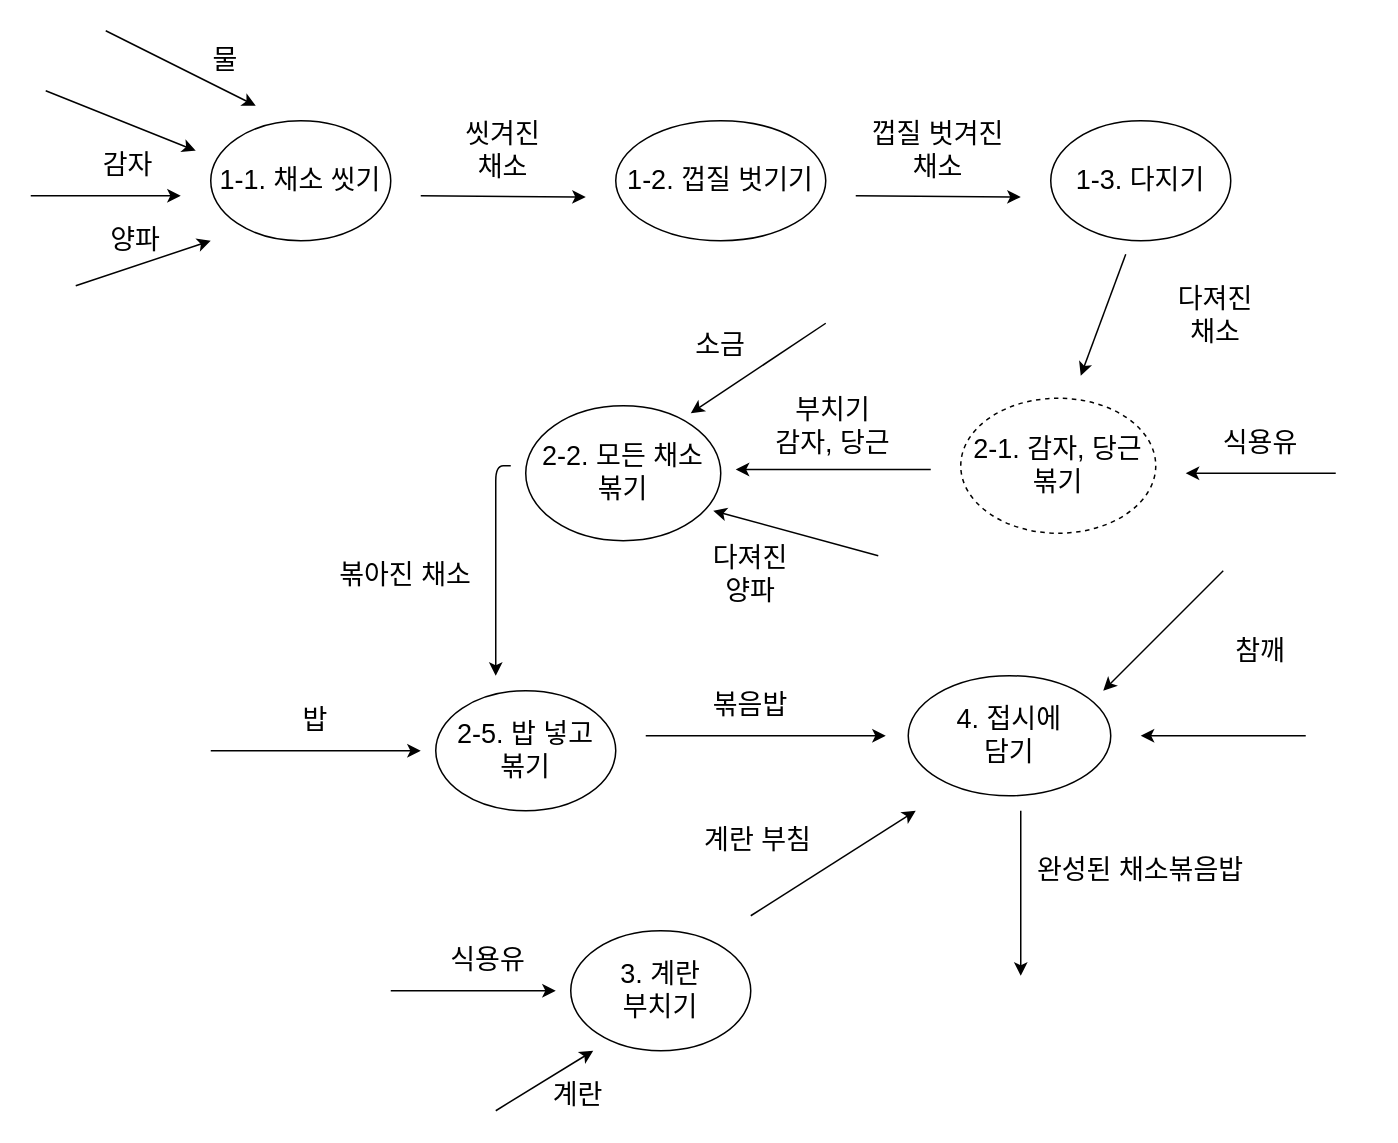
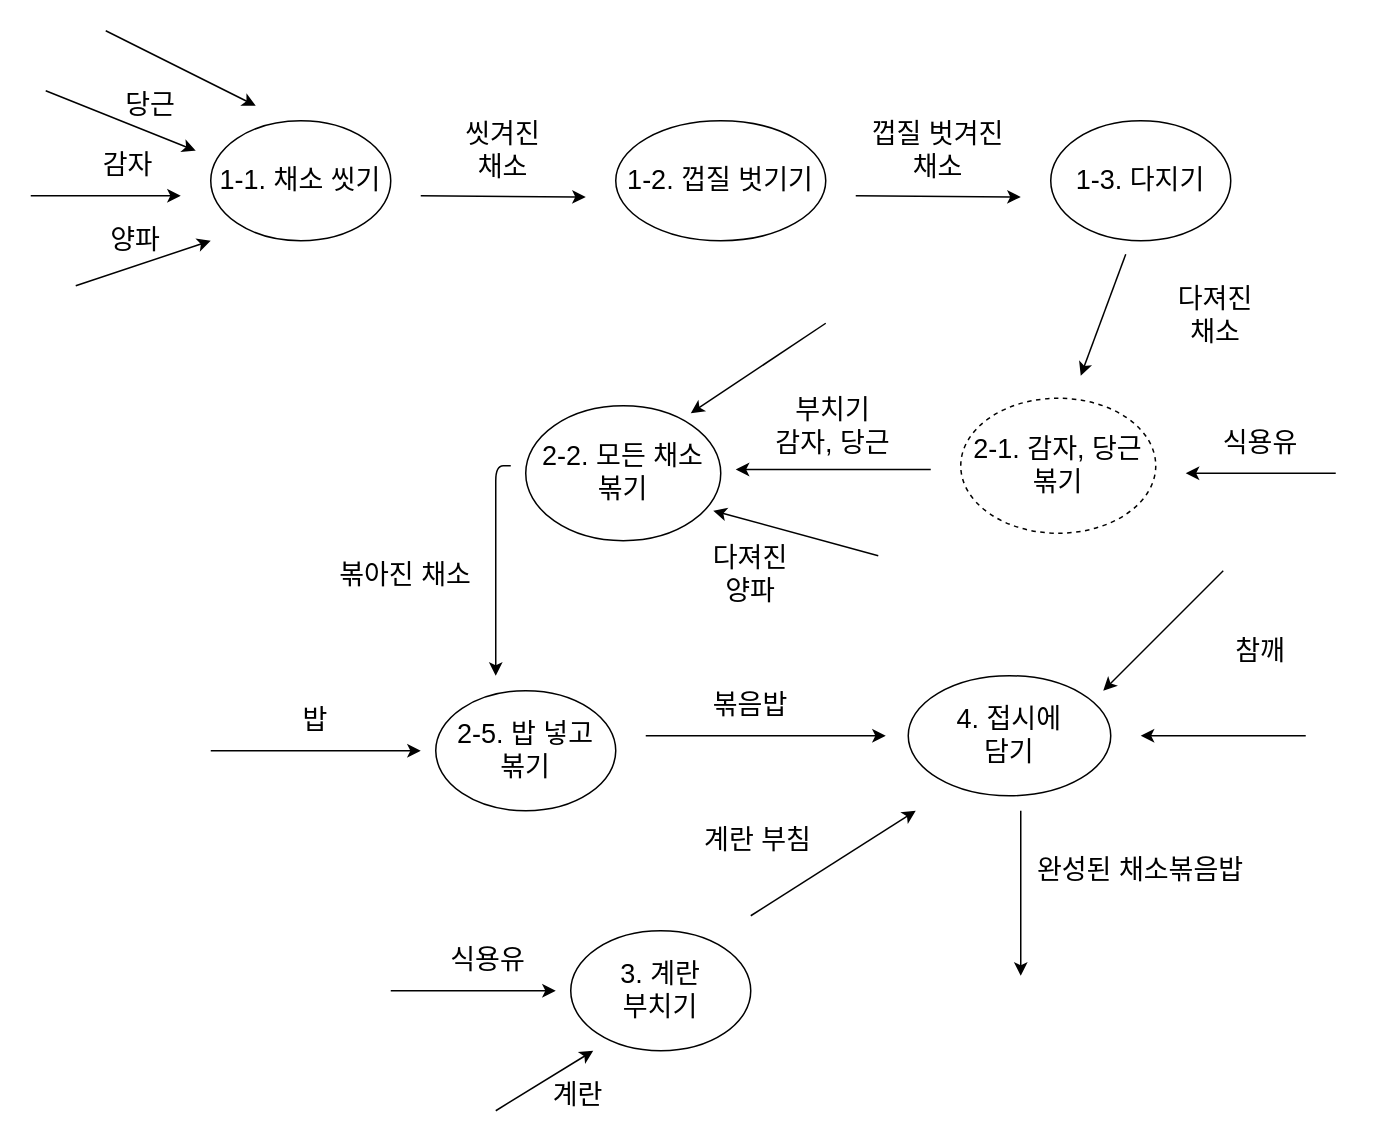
(226, 61) -> none
none -> (151, 106)
(721, 346) -> none
